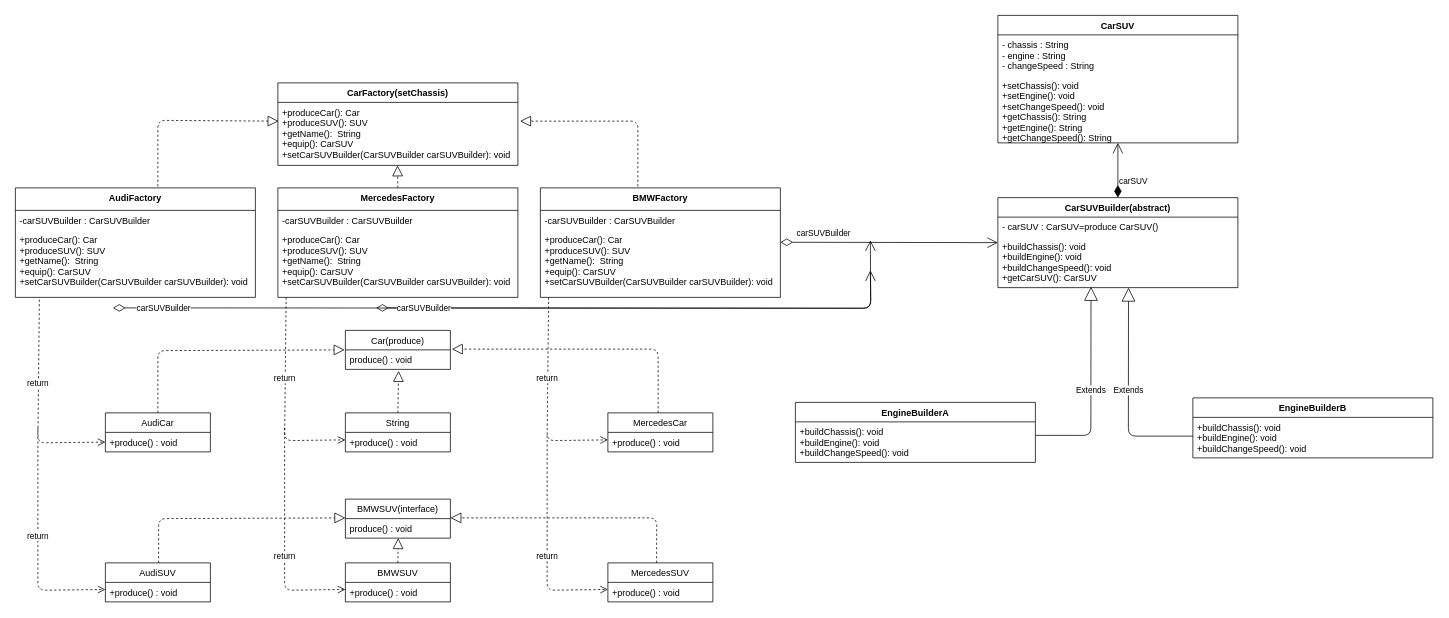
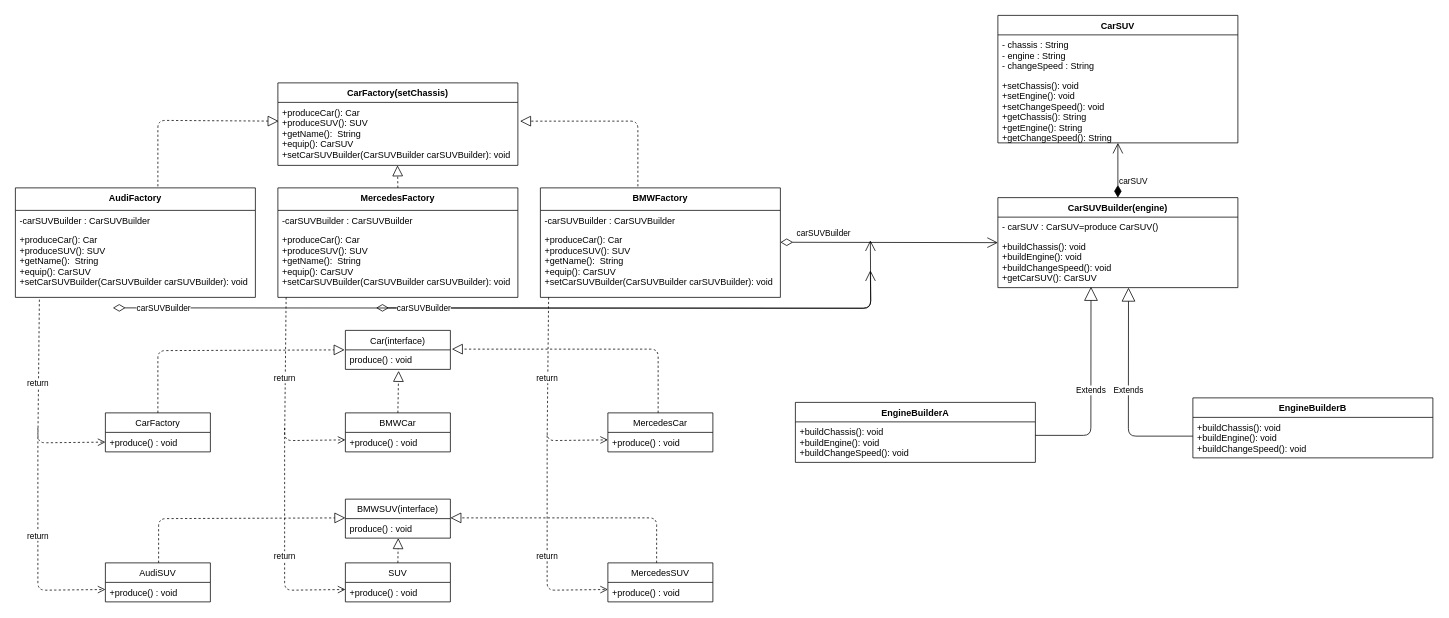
(1118, 208) -> (1118, 208)
(398, 341) -> (398, 341)
(158, 423) -> (158, 423)
(398, 423) -> (398, 423)
(398, 573) -> (398, 573)
